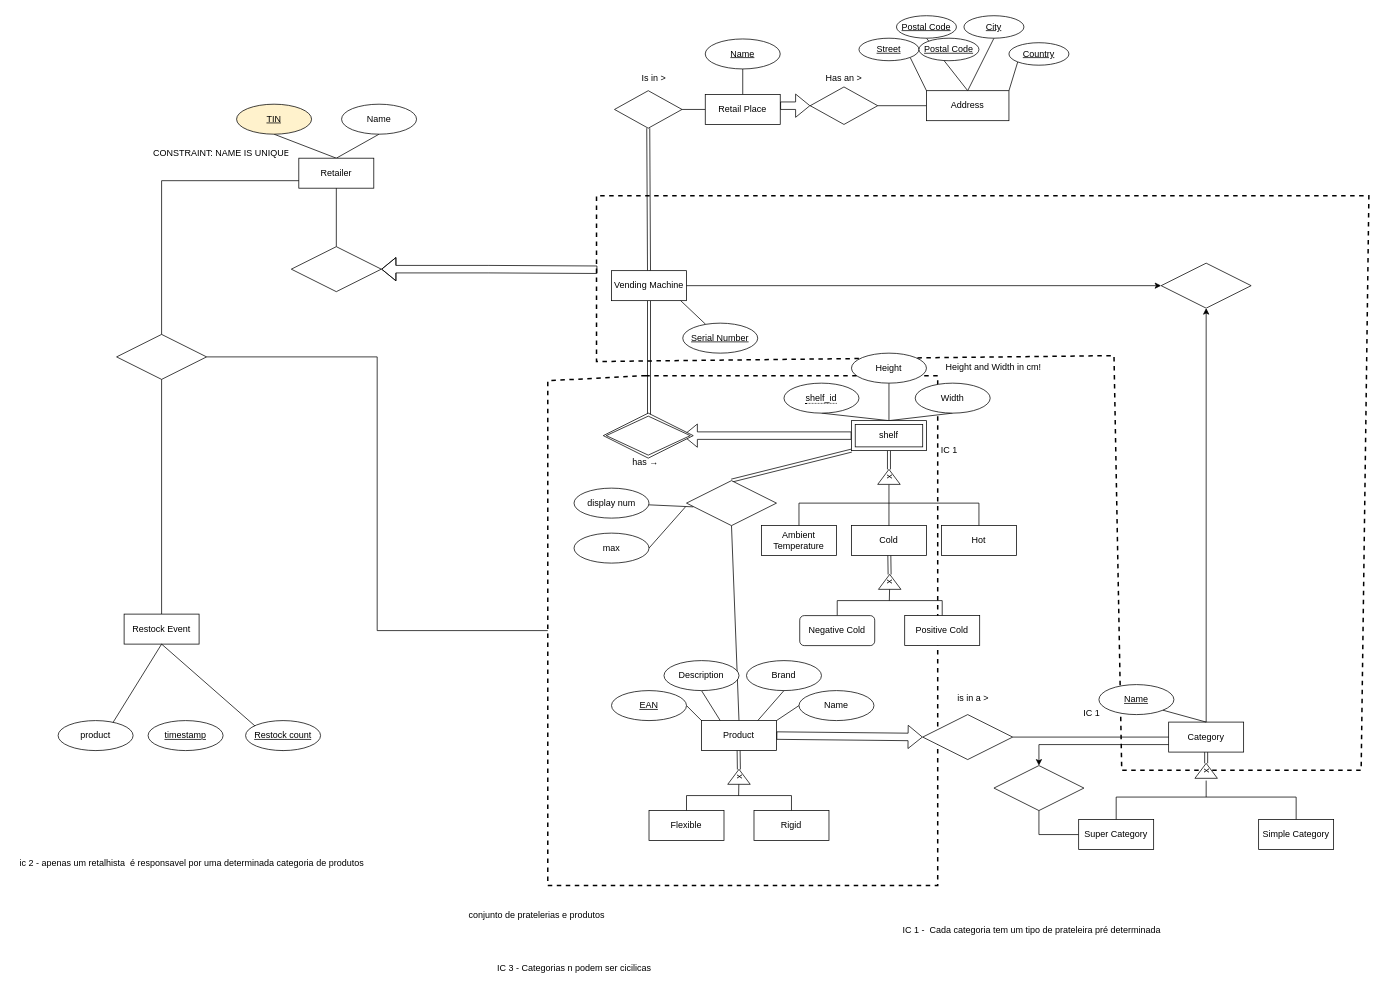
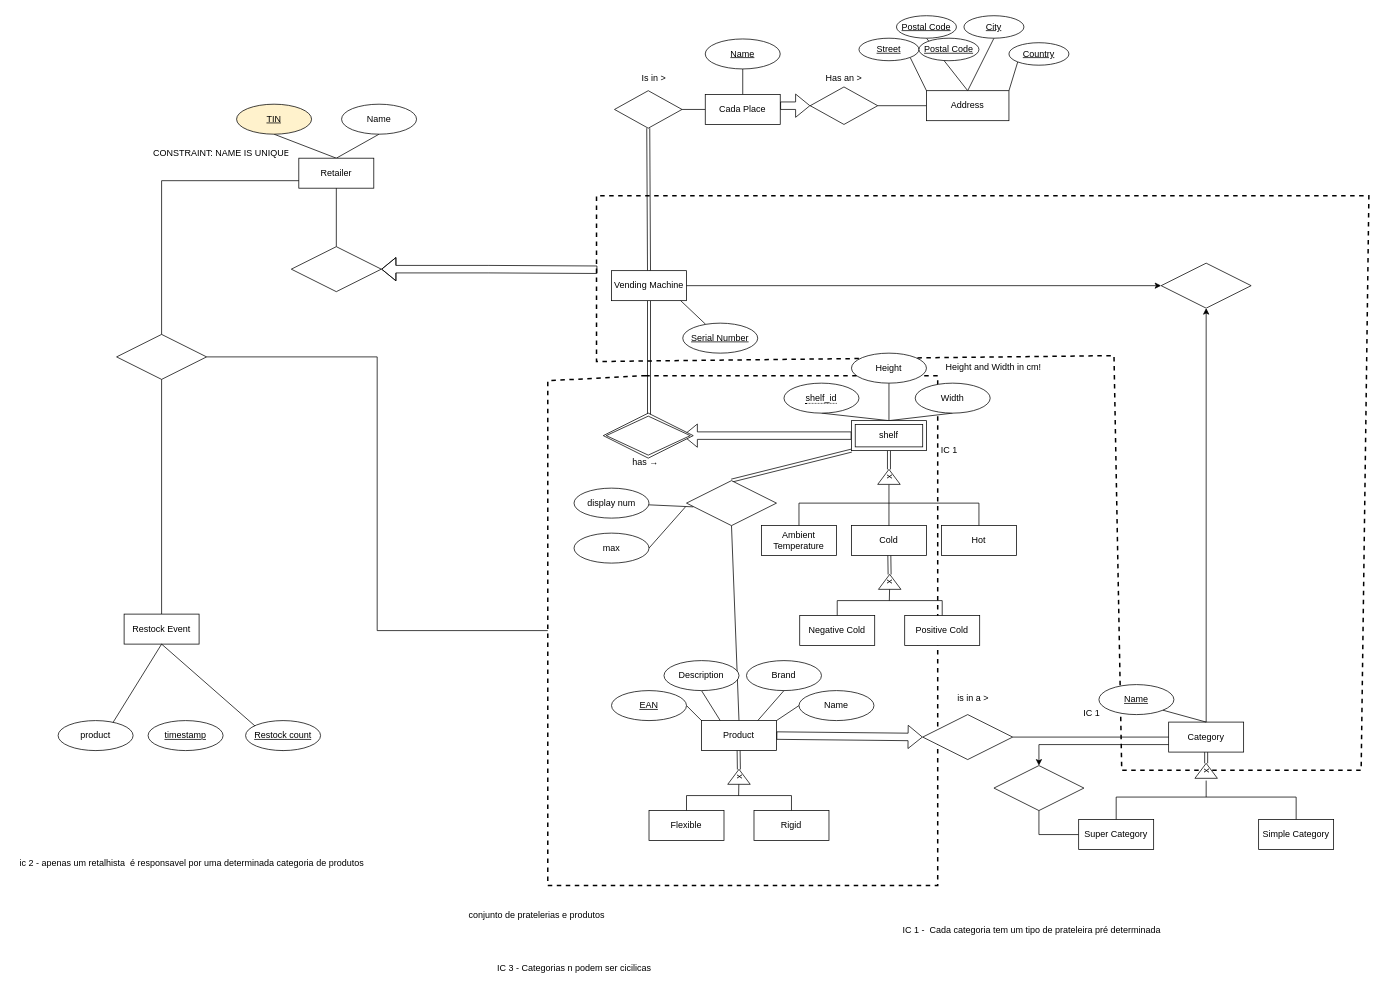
(743, 109) -> (743, 109)
(837, 630) -> (837, 630)
